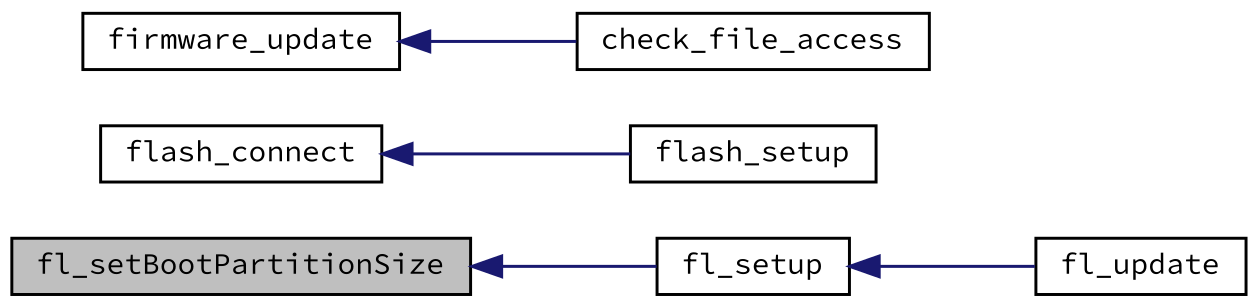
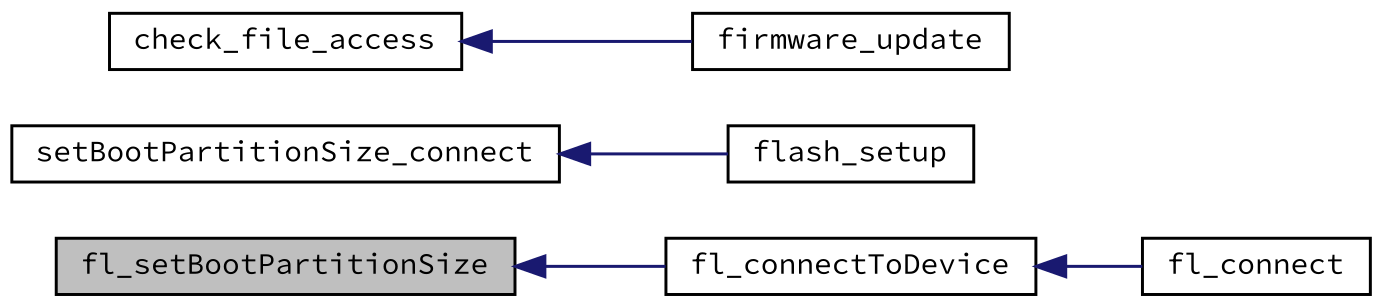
(504, 41) -> (592, 41)
(241, 154) -> (286, 154)
(753, 266) -> (851, 266)
(1141, 266) -> (1256, 266)
